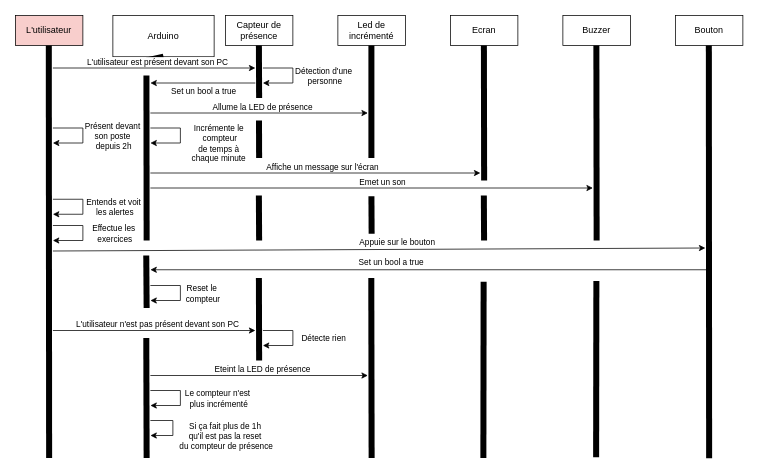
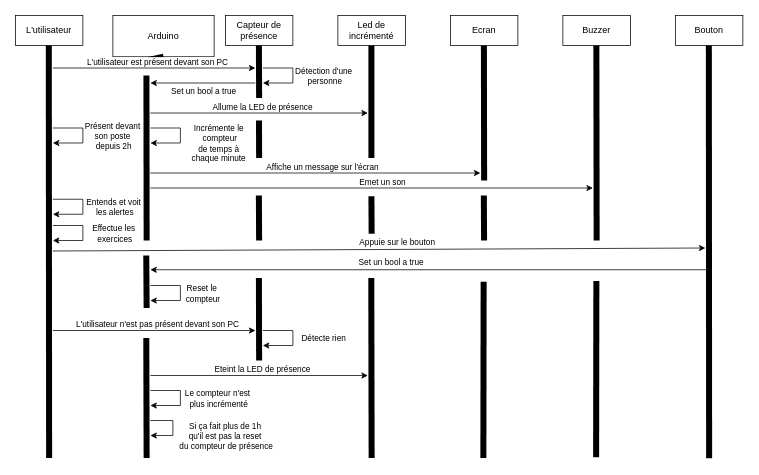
(49, 30) -> (49, 30)
